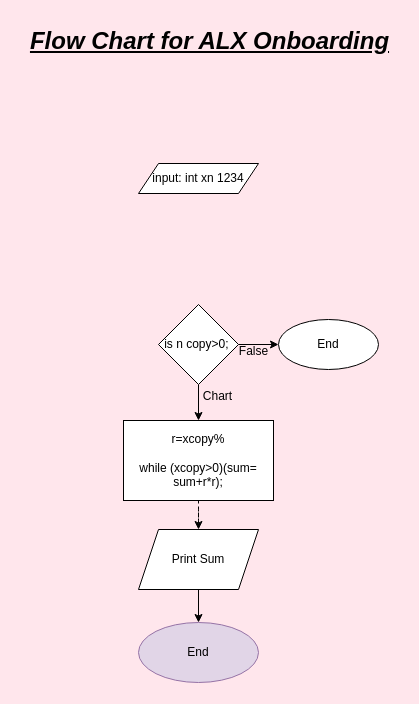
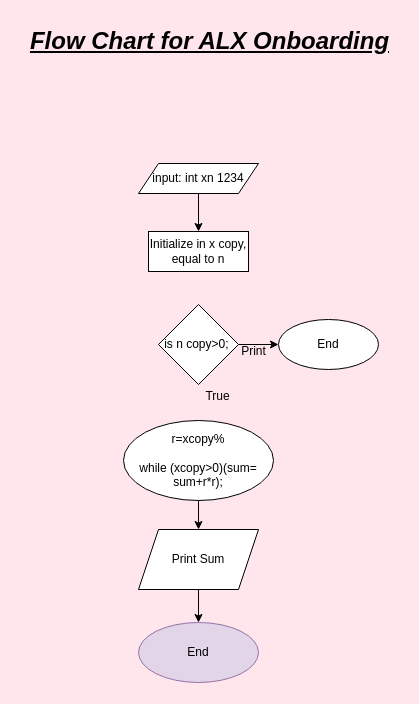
none -> (199, 211)
none -> (199, 252)
(254, 352) -> (254, 352)
(218, 397) -> (218, 397)
(199, 403) -> none
(199, 461) -> (199, 461)
(199, 520) -> (199, 520)
